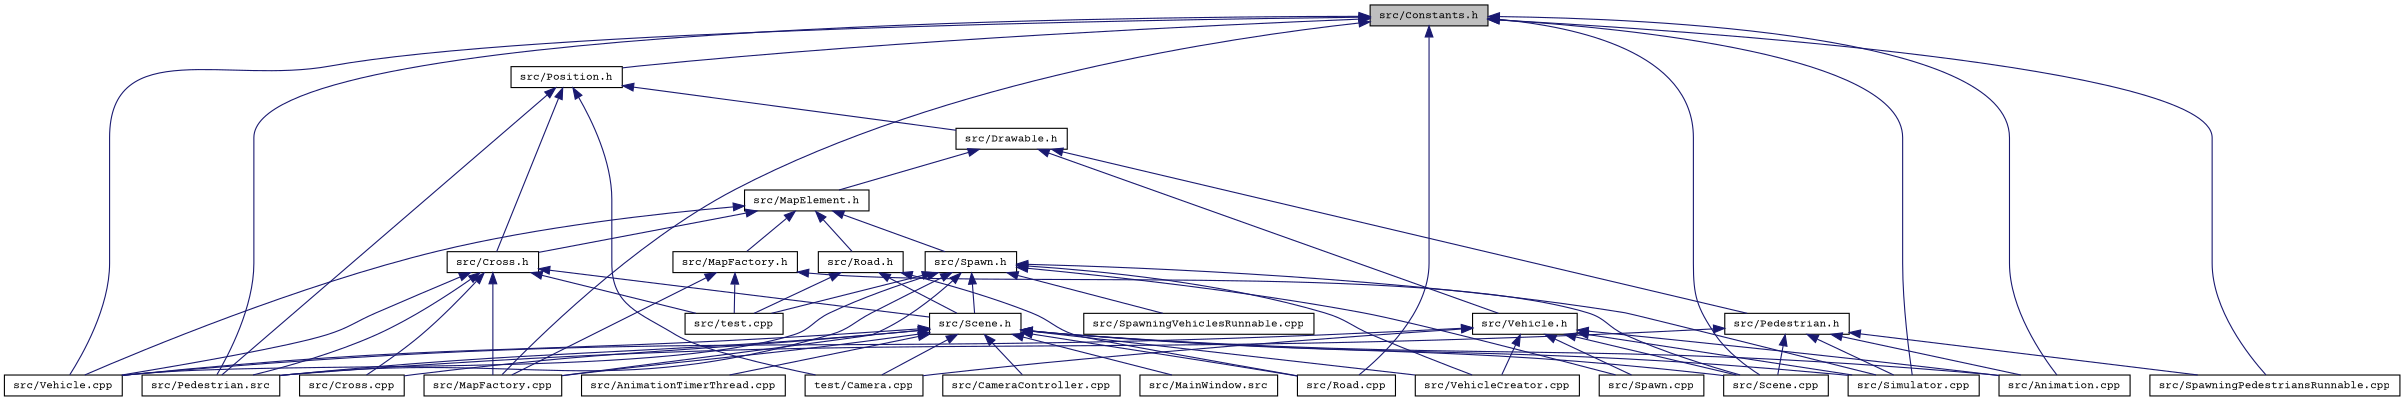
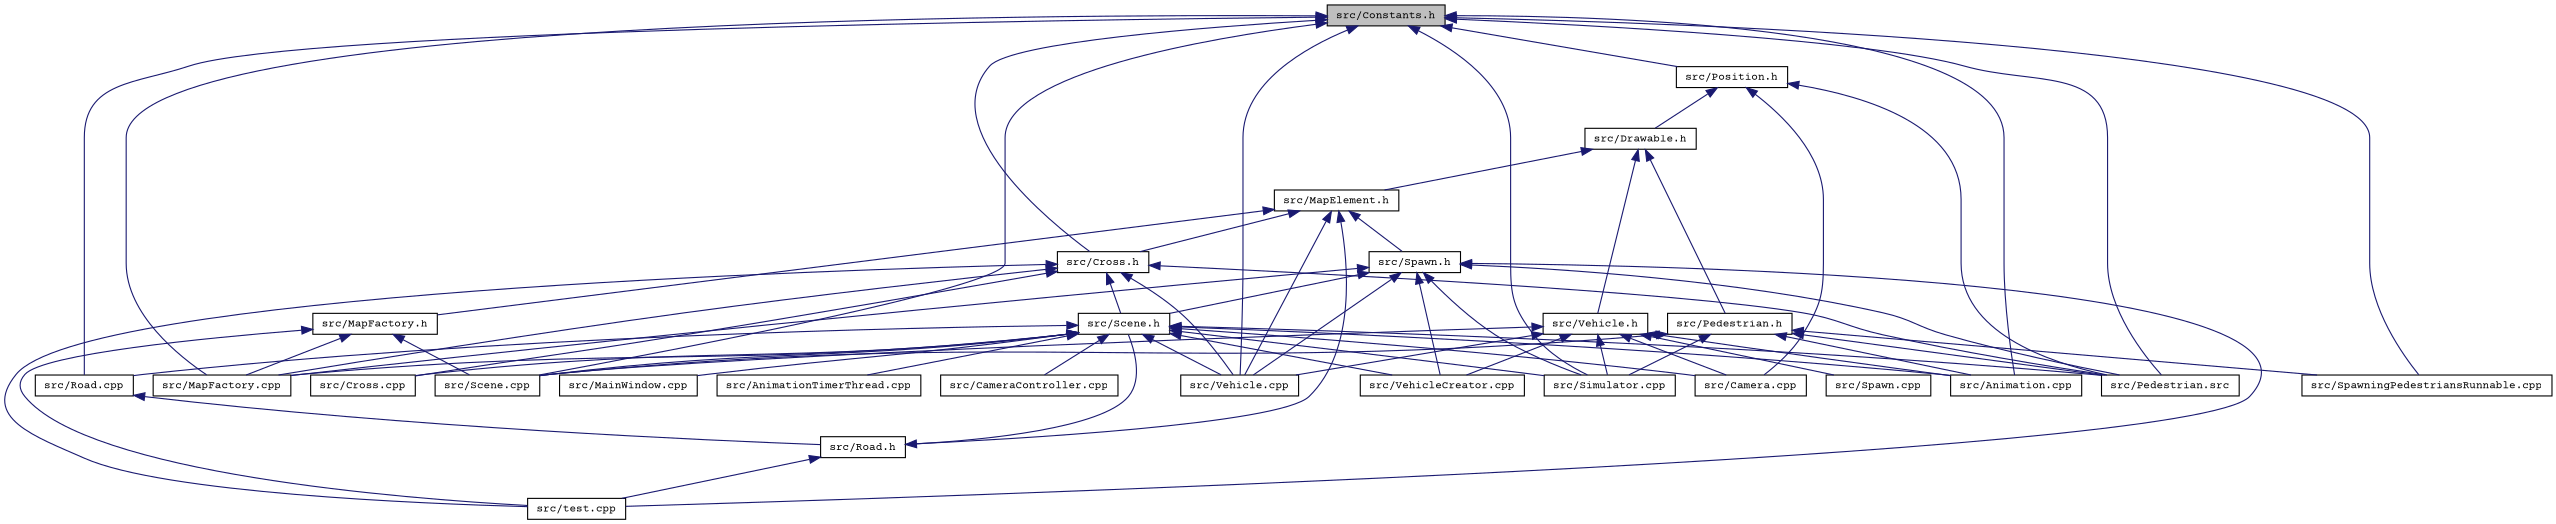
(528, 175) -> (1035, 50)
(1339, 309) -> none
(1199, 324) -> none
(1053, 325) -> (482, 427)
(864, 385) -> (1751, 385)
(1209, 385) -> (628, 385)
